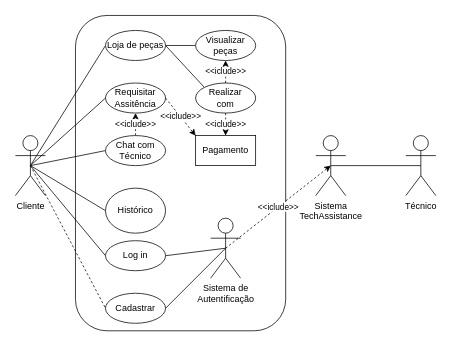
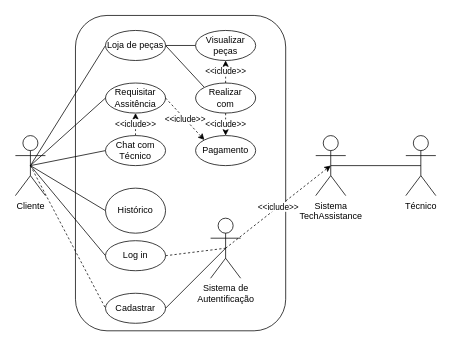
(225, 150) -> (225, 150)
(193, 252) -> (193, 252)
